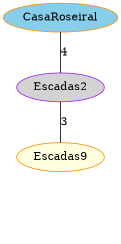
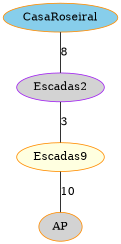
(65, 52) -> (65, 52)
none -> (61, 227)
